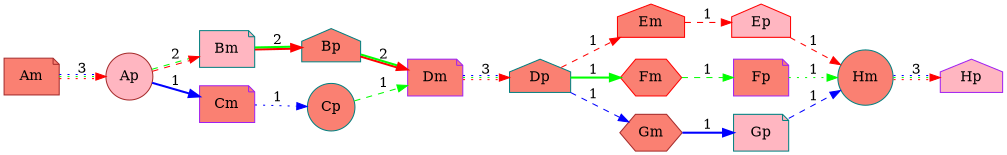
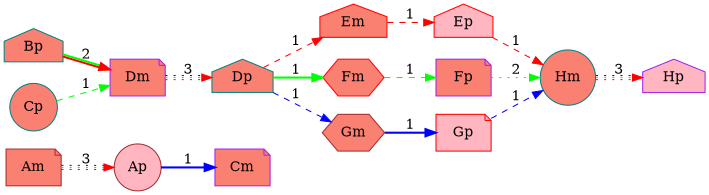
(227, 49) -> none
(814, 70) -> (517, 70)
(276, 106) -> none
(761, 133) -> (464, 133)
